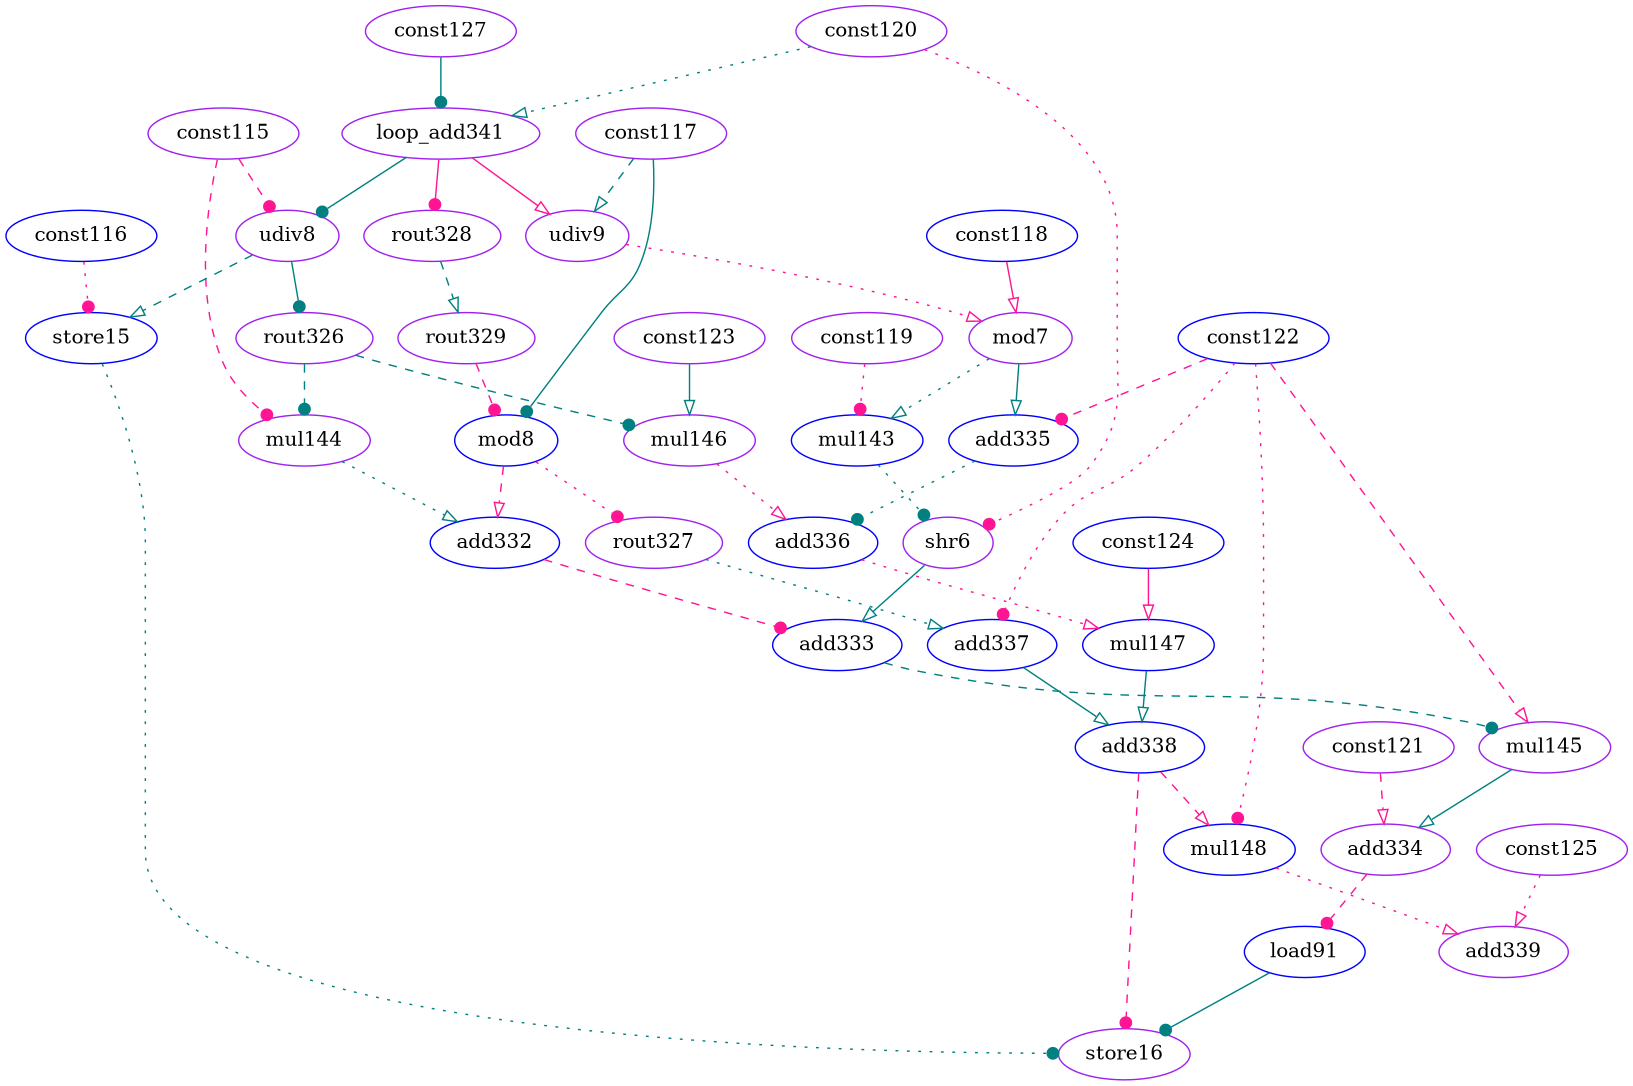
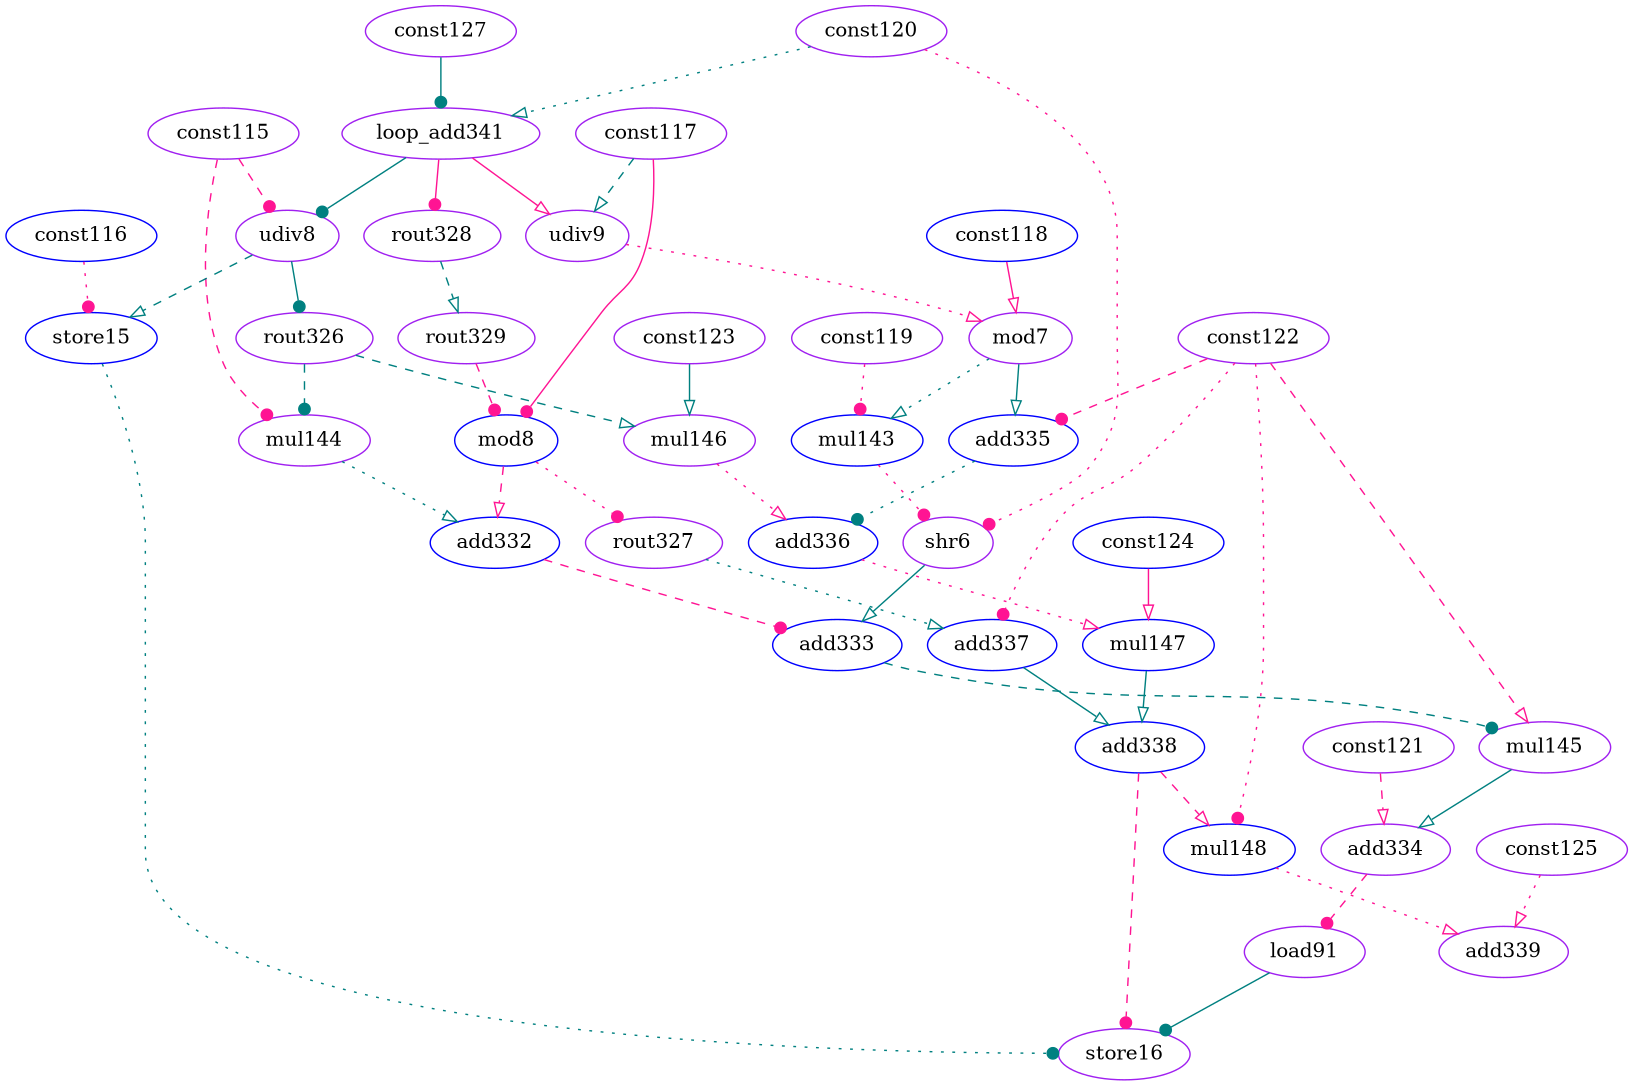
(619, 294) -> (619, 294)
(1254, 338) -> (1254, 338)
(476, 387) -> (475, 387)
(899, 488) -> (899, 488)
(1305, 952) -> (1305, 952)
